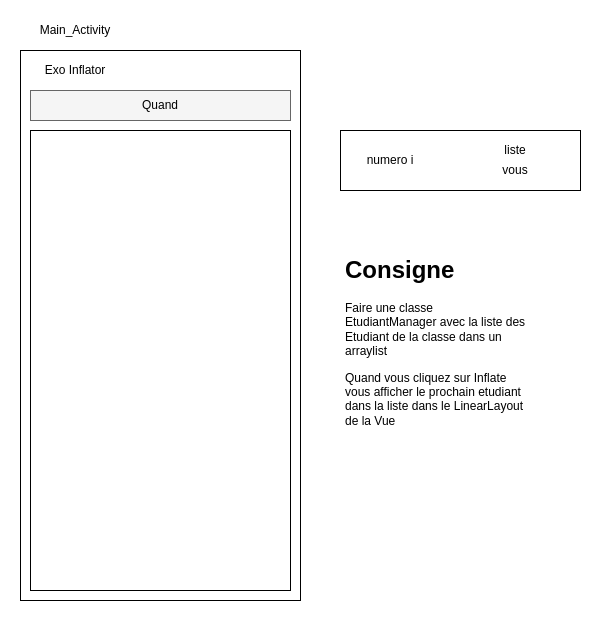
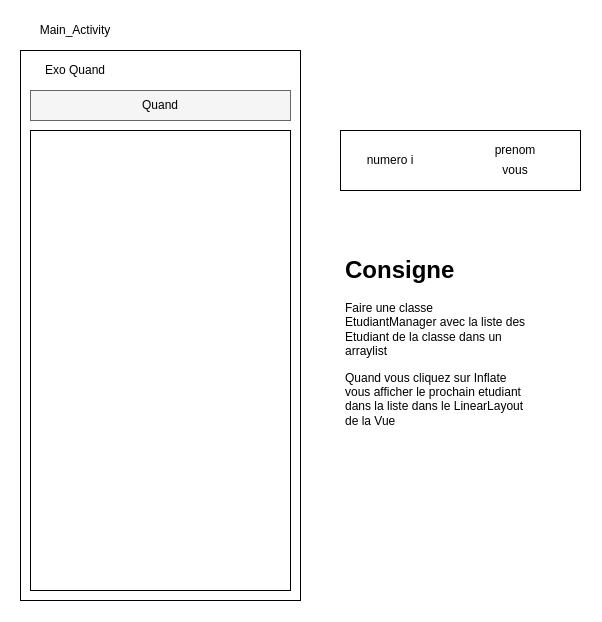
(76, 71) -> (76, 71)
(516, 151) -> (516, 151)
